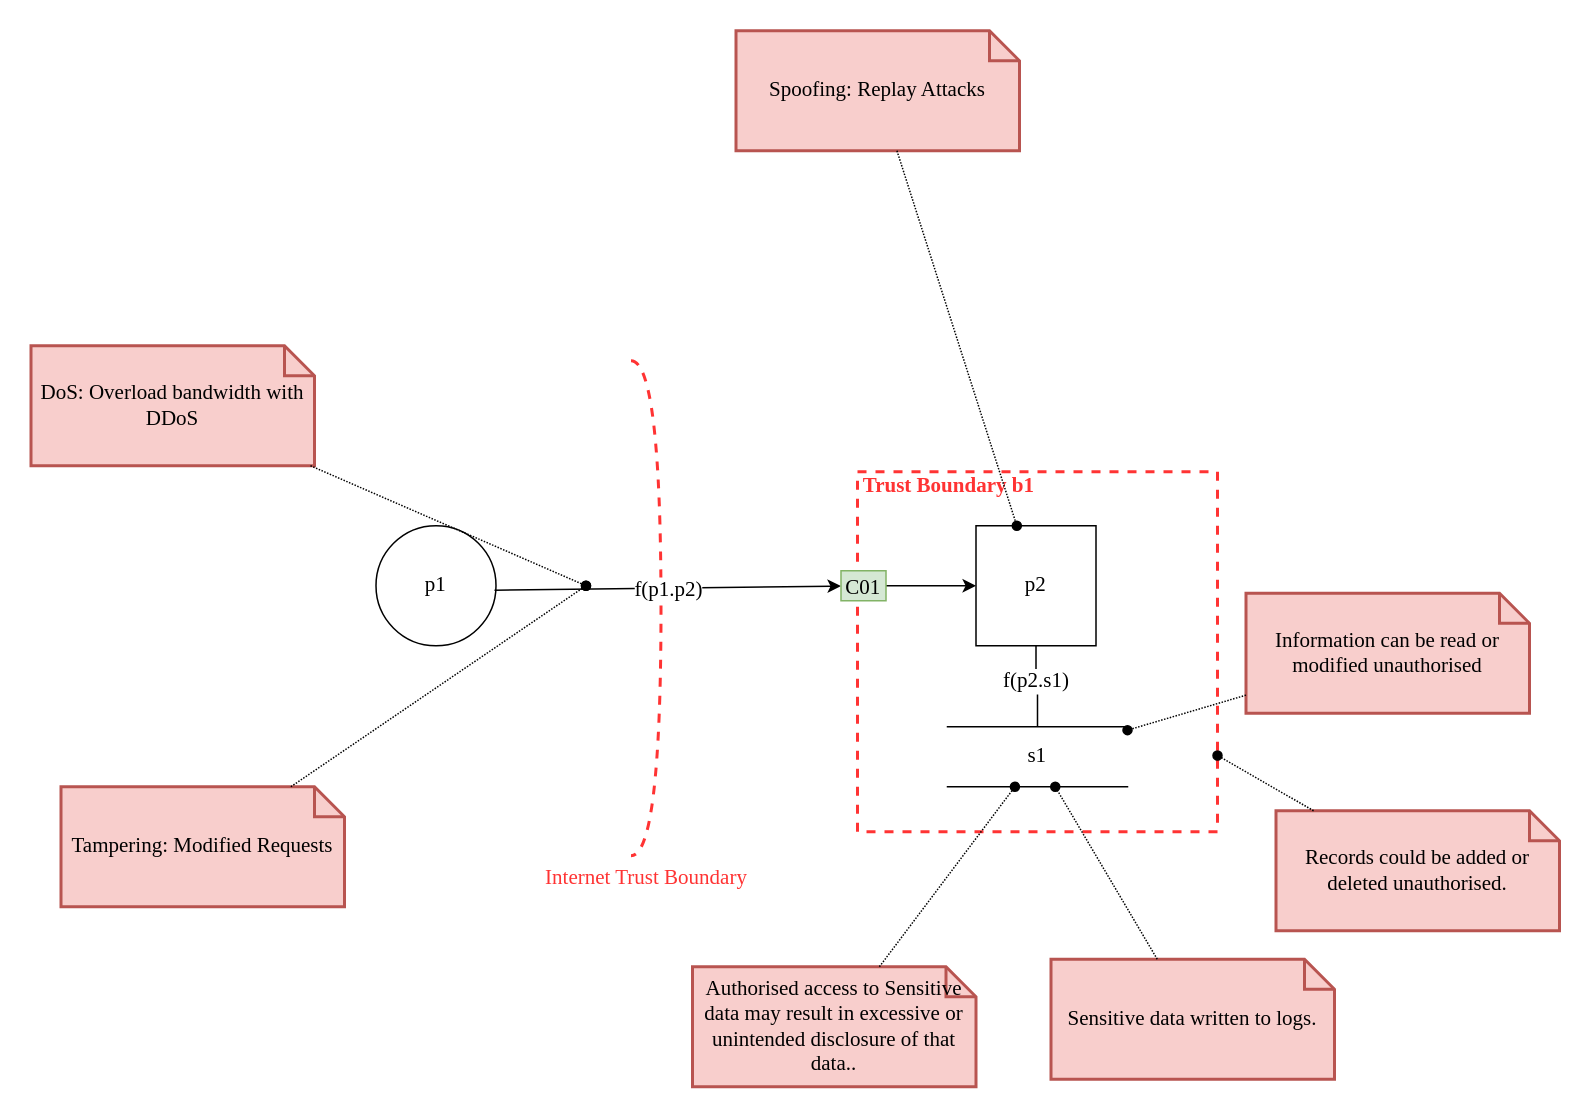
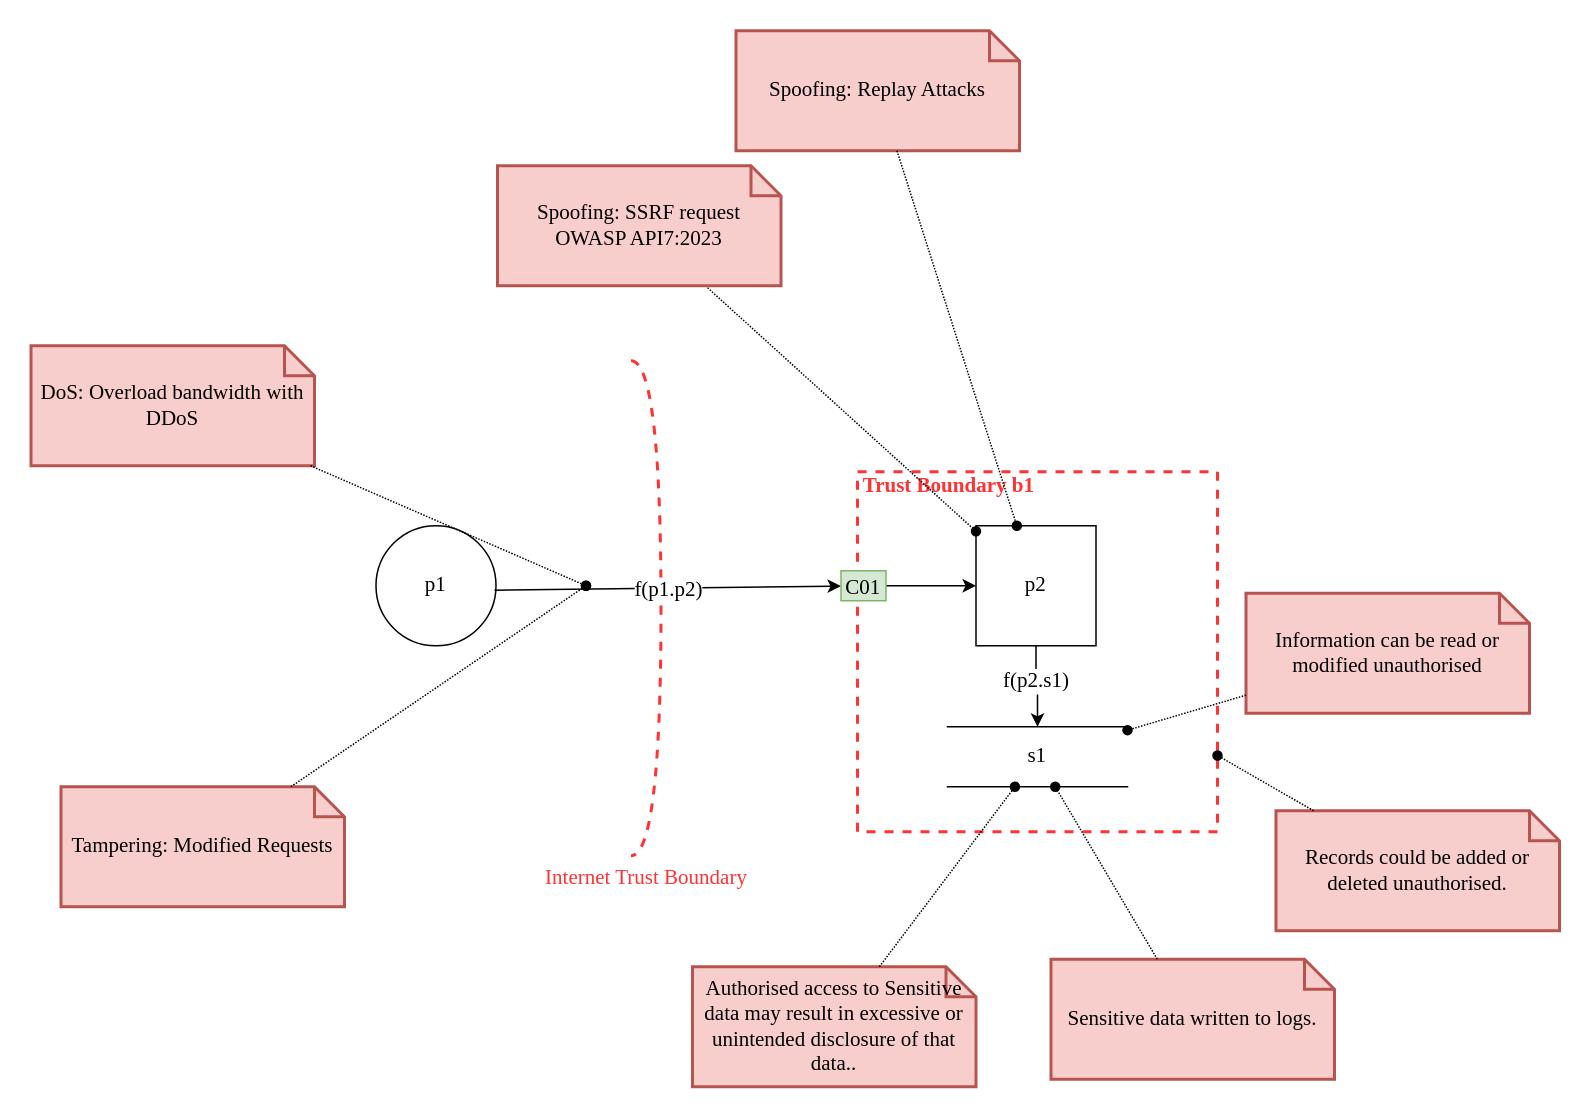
none -> (639, 226)
none -> (839, 407)
(1037, 718) -> (1037, 715)
